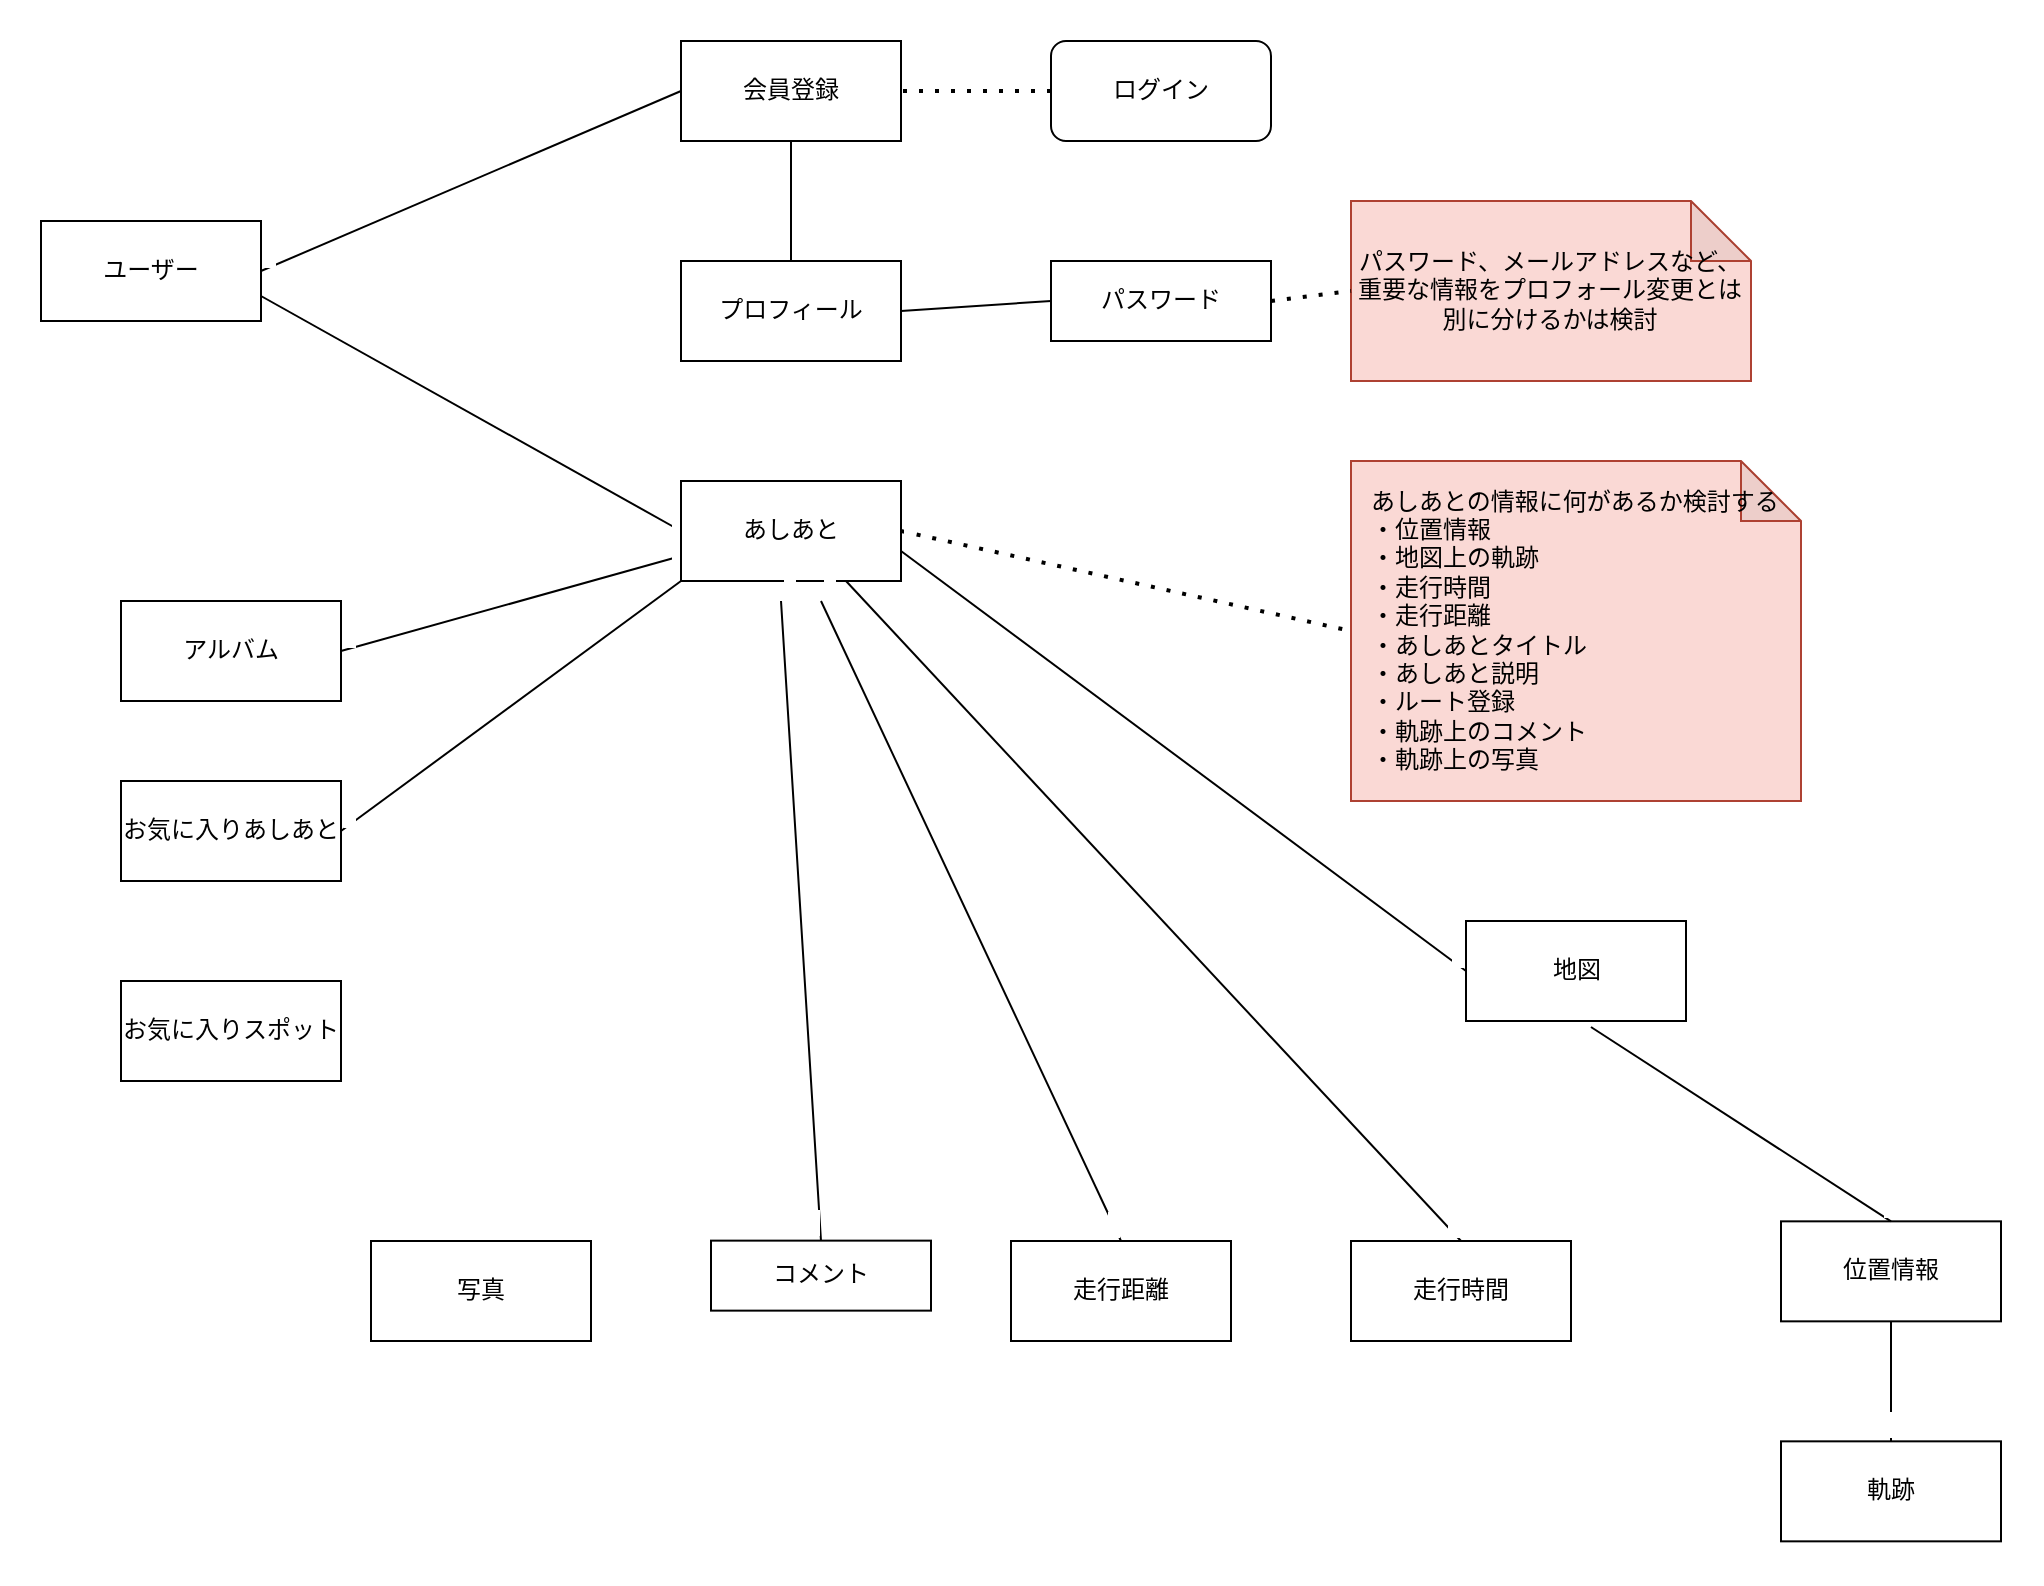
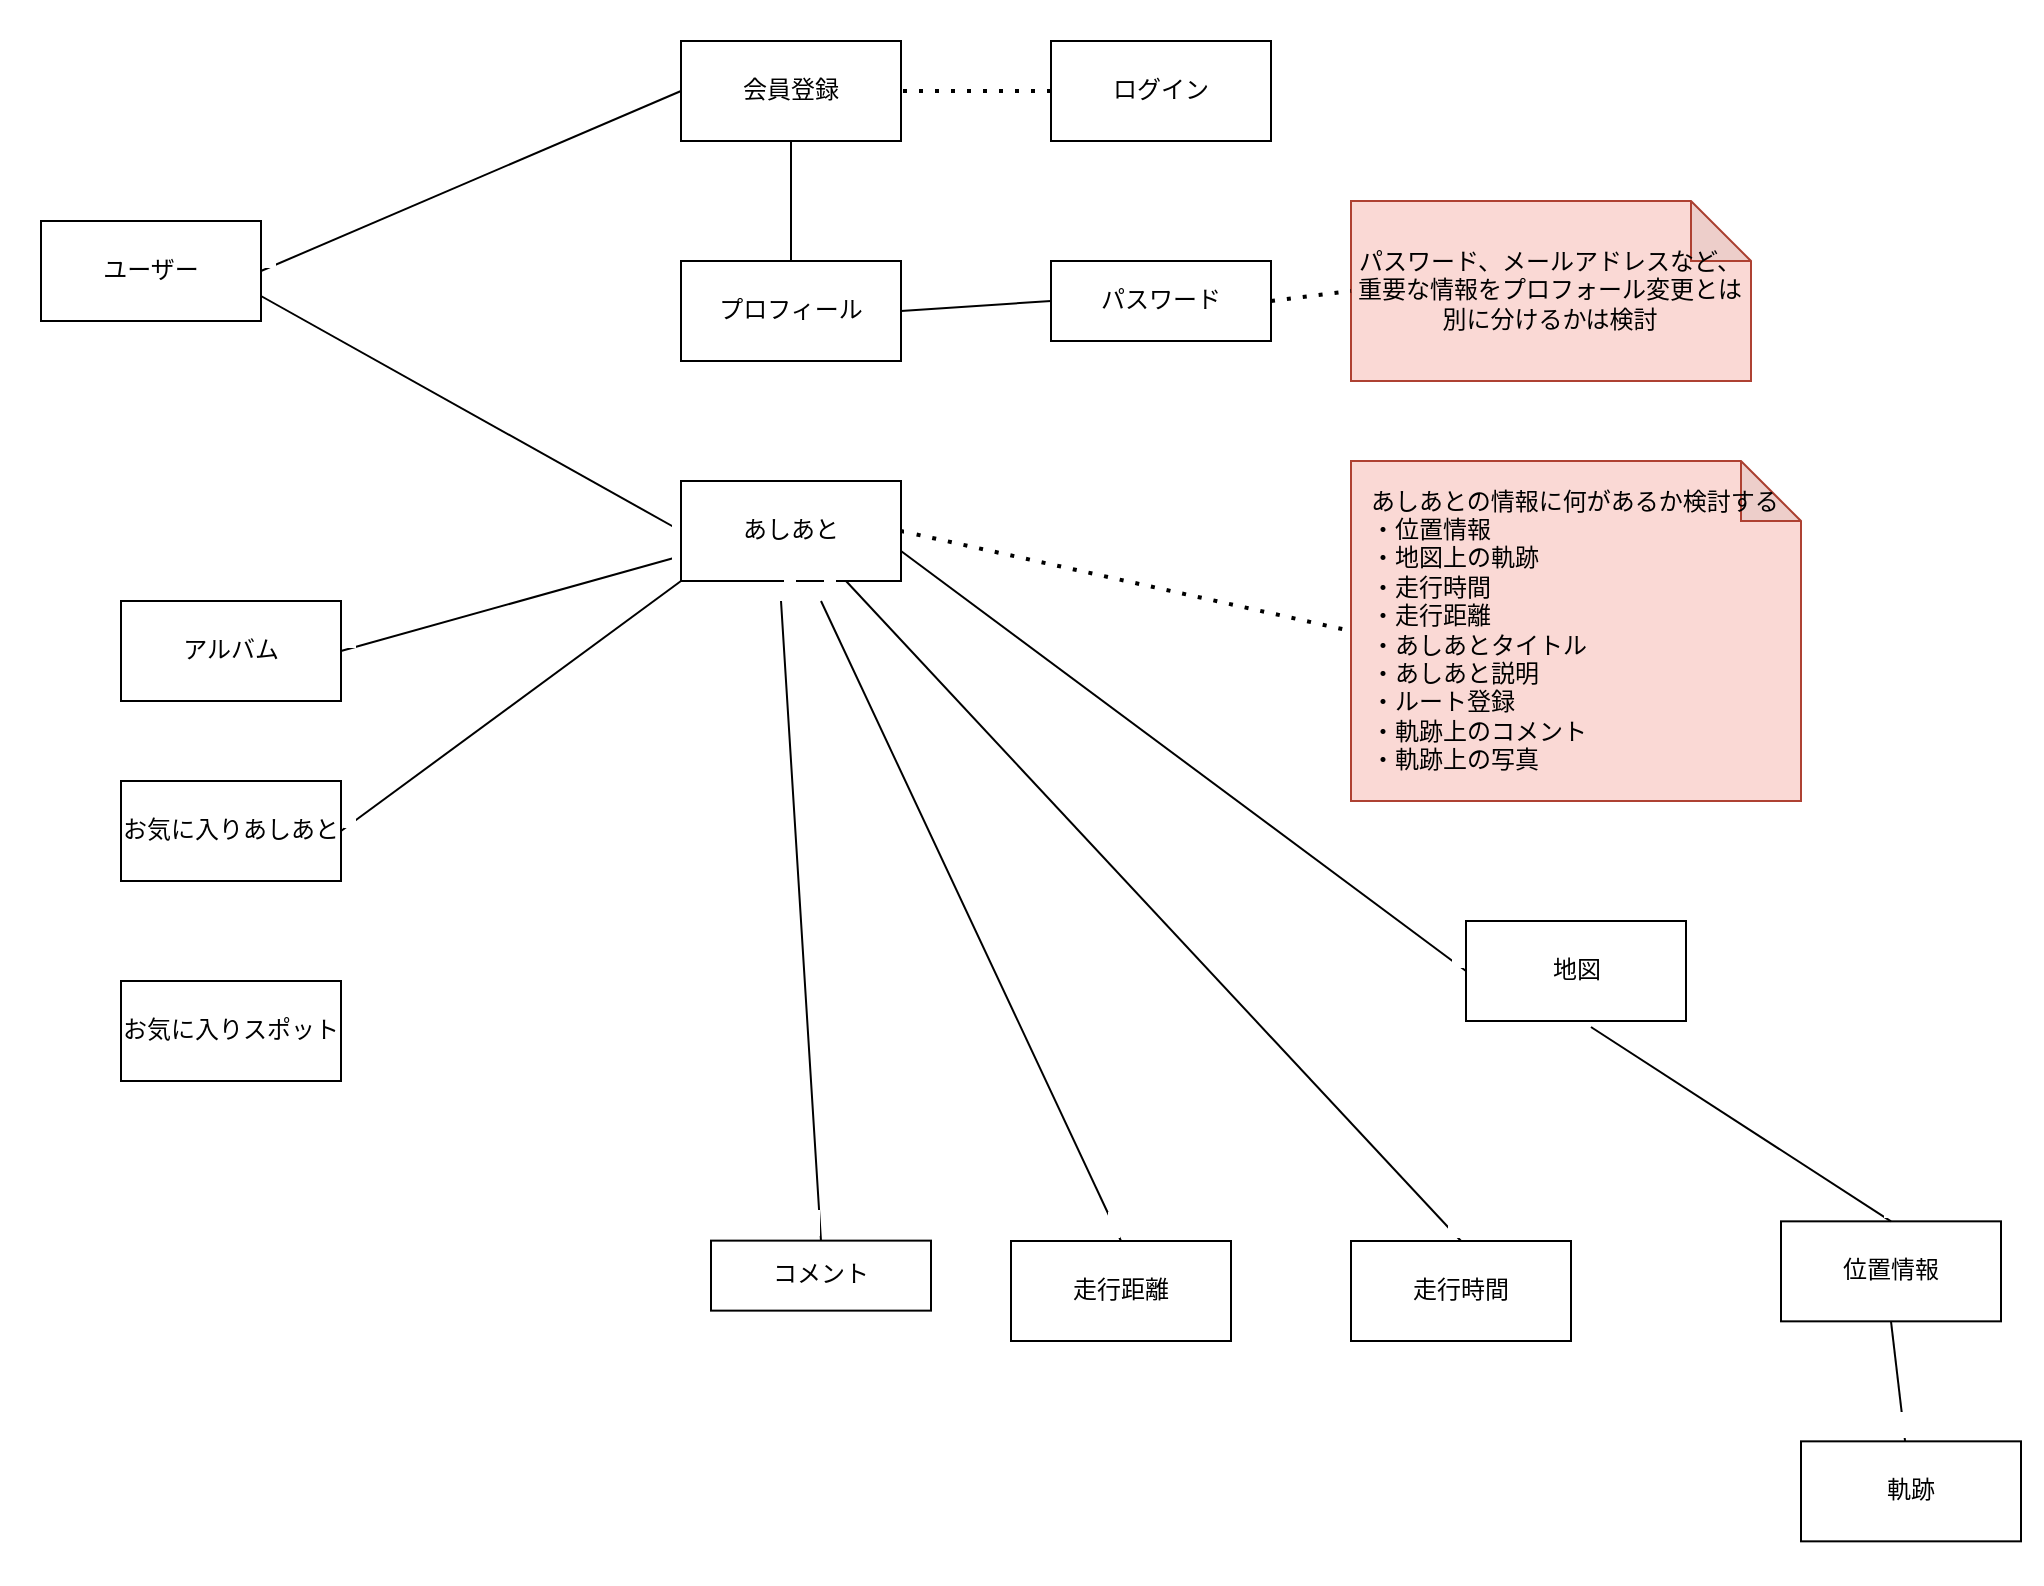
(1161, 91) -> (1161, 91)
(481, 1291) -> none
(1891, 1491) -> (1911, 1491)
